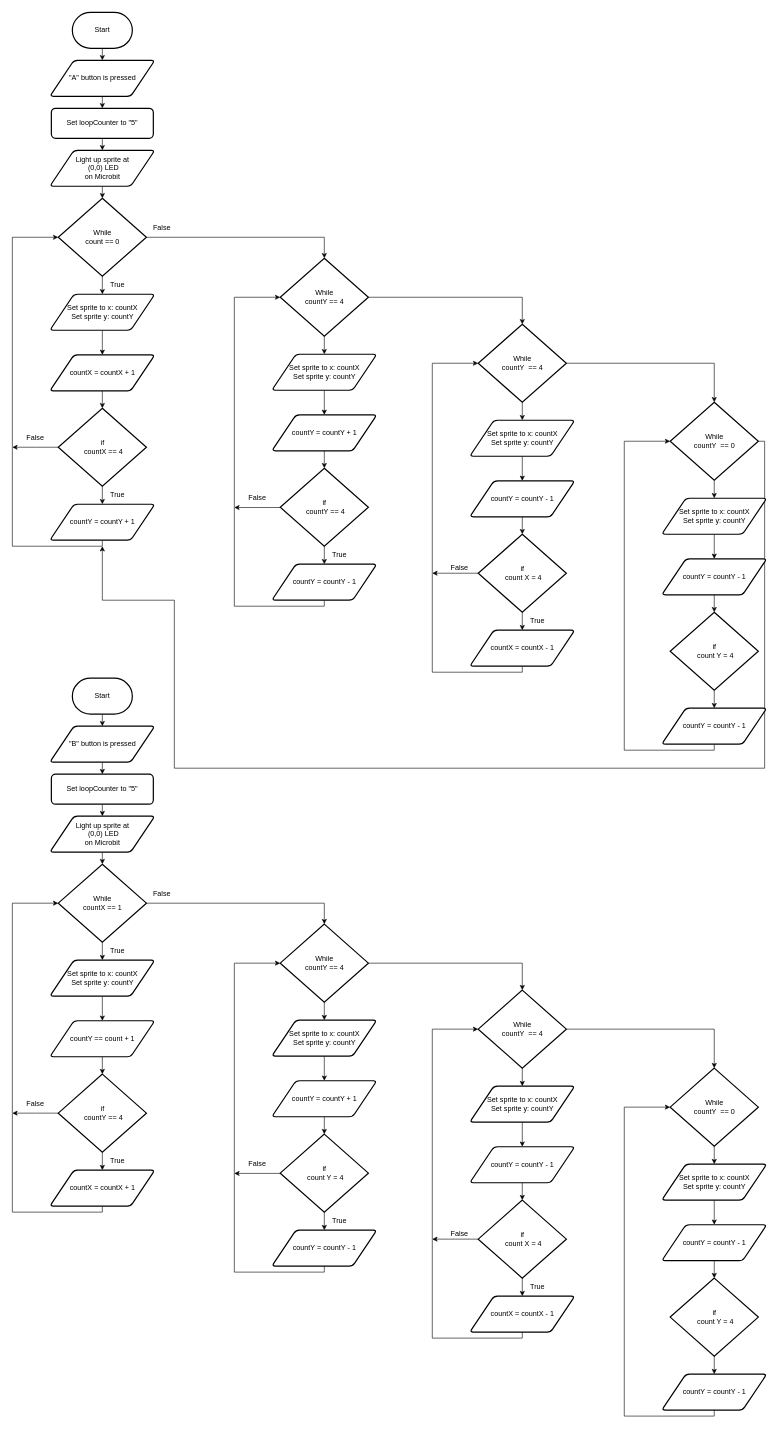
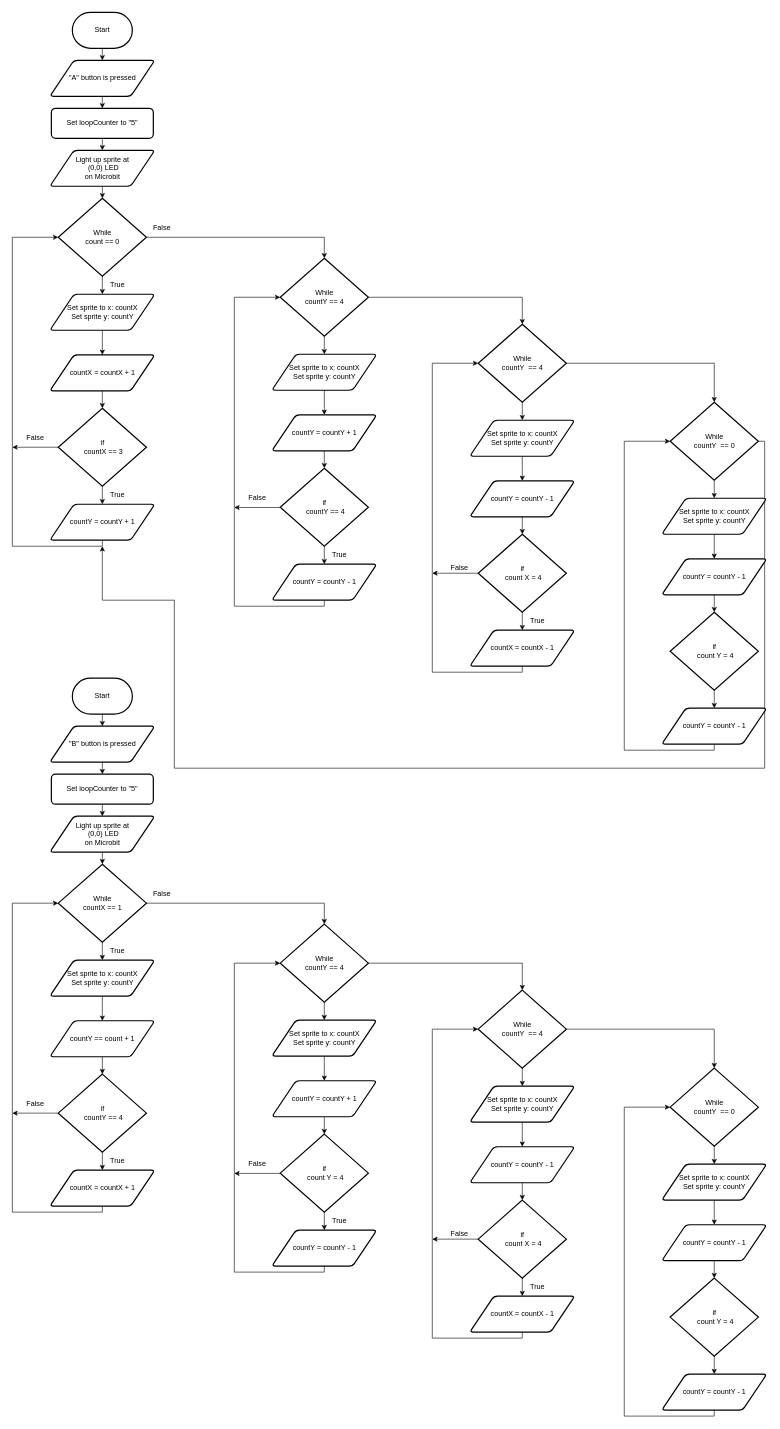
(103, 447) -> (103, 447)
